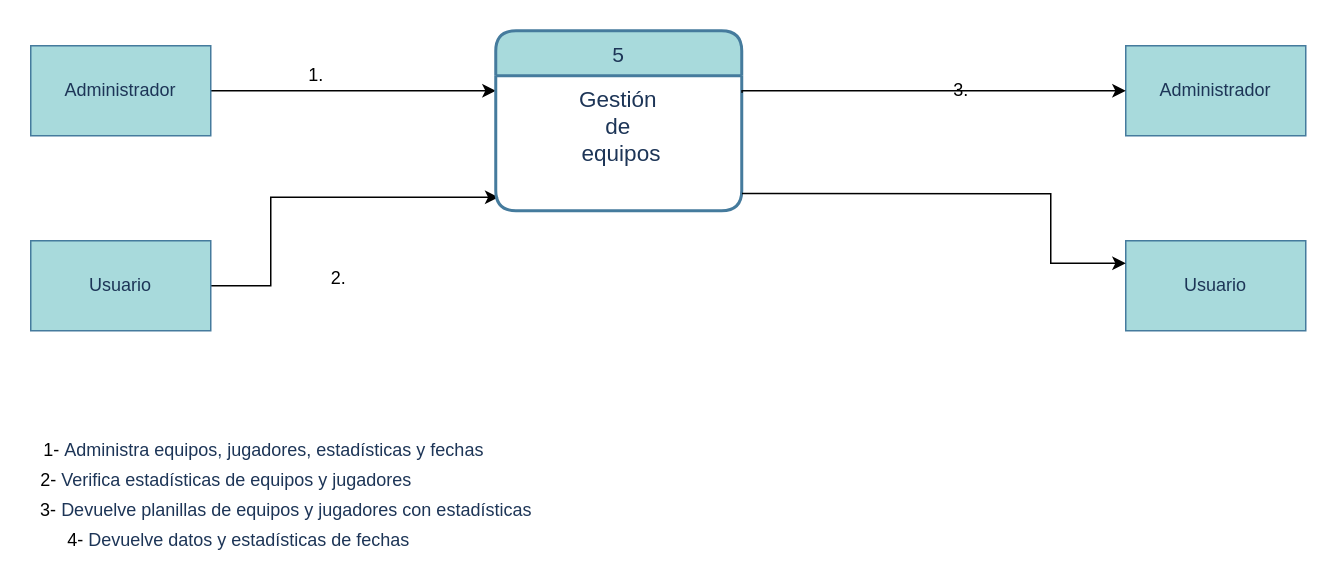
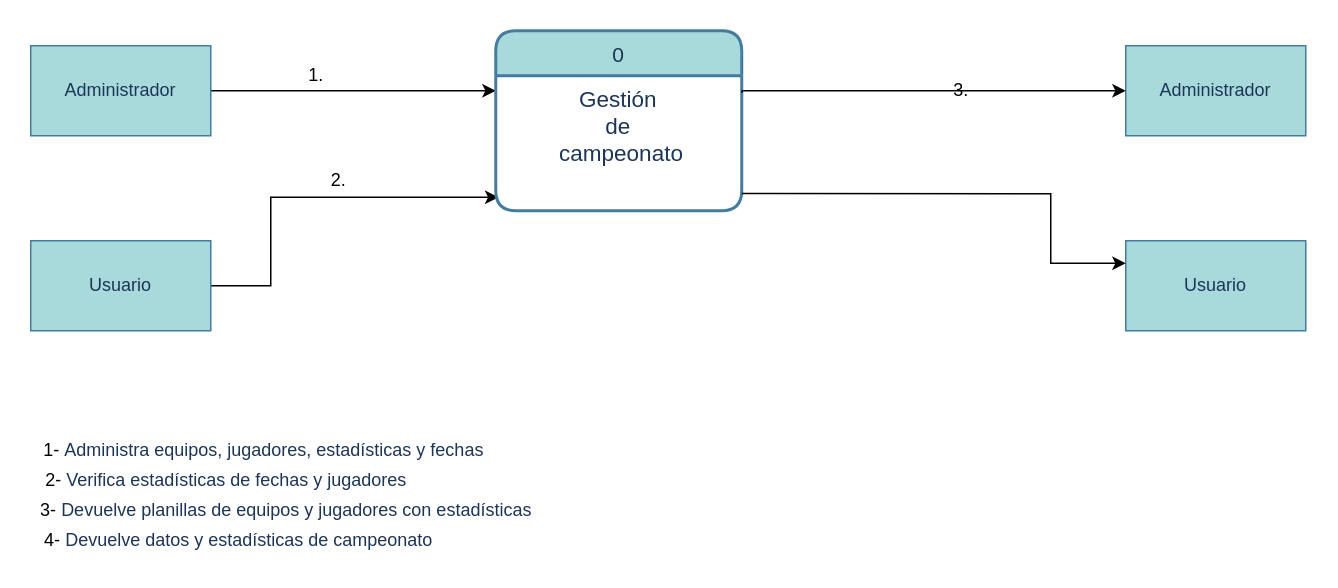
(618, 55) -> (618, 55)
(621, 99) -> (621, 99)
(338, 278) -> (338, 181)
(227, 481) -> (227, 481)
(242, 541) -> (242, 541)
